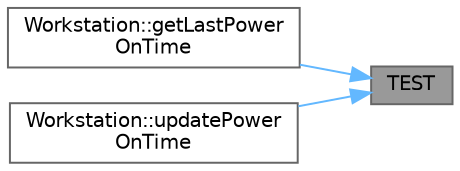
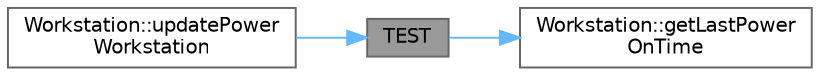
(325, 70) -> (474, 38)
(154, 133) -> (152, 38)
